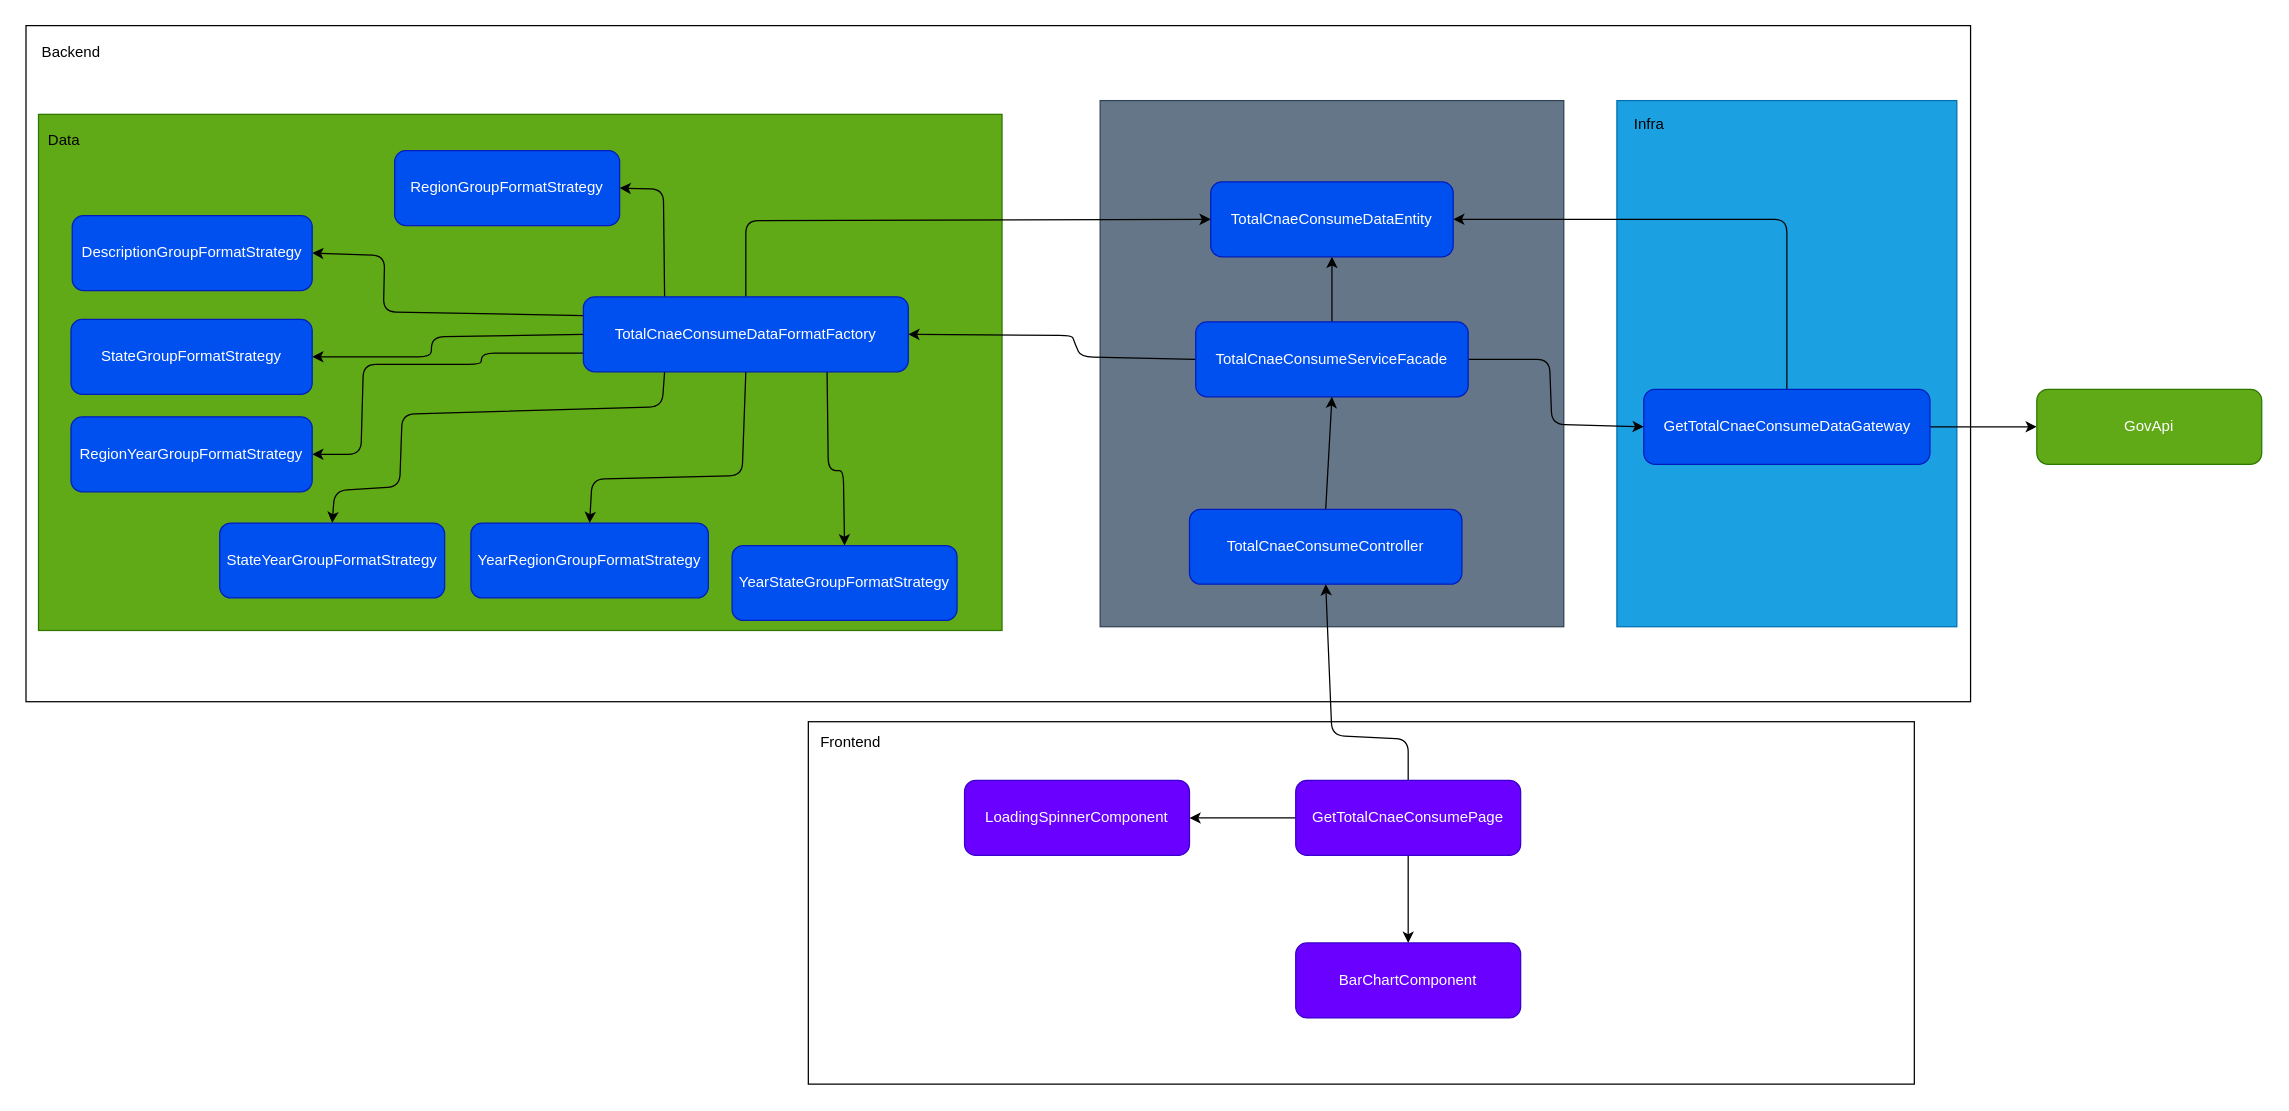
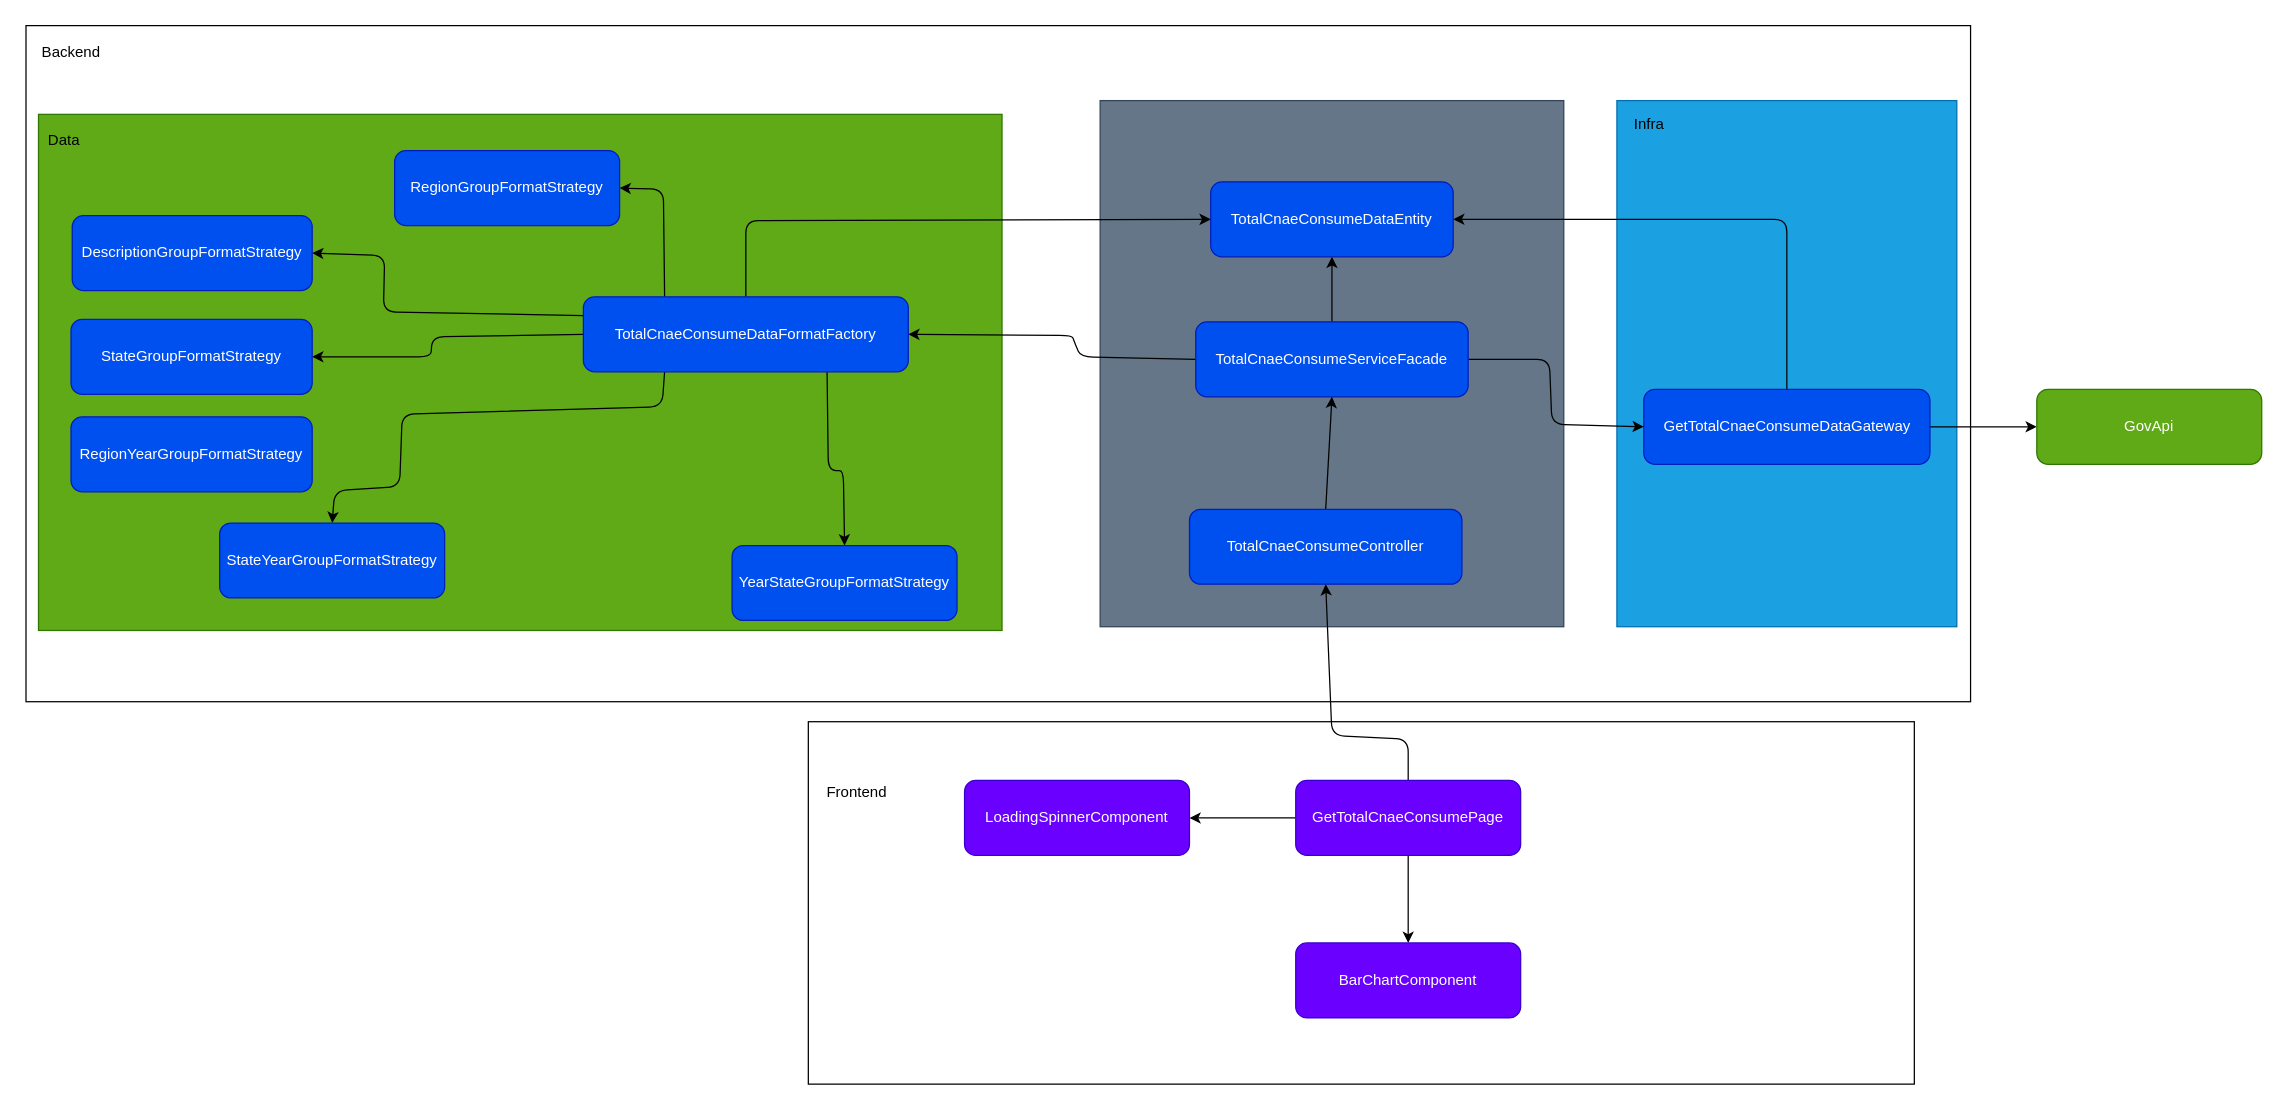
(419, 364) -> none
(701, 477) -> none
(589, 561) -> none
(856, 743) -> (862, 793)
